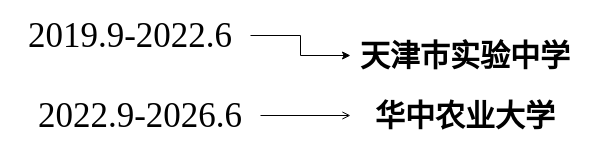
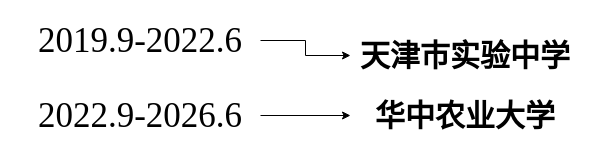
(131, 36) -> (141, 41)
(343, 116) -> (342, 116)
